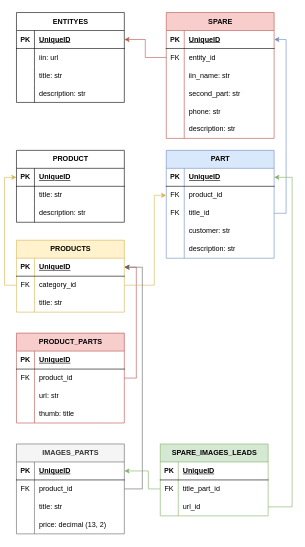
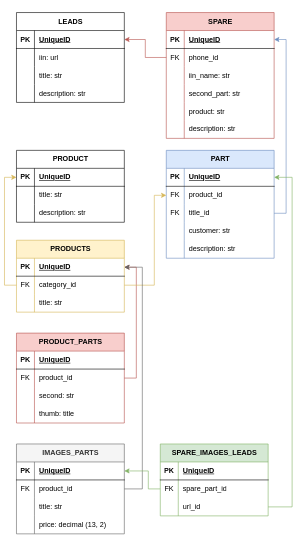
(71, 21) -> (71, 21)
(206, 57) -> (204, 57)
(208, 111) -> (212, 111)
(53, 396) -> (60, 396)
(207, 489) -> (209, 489)
